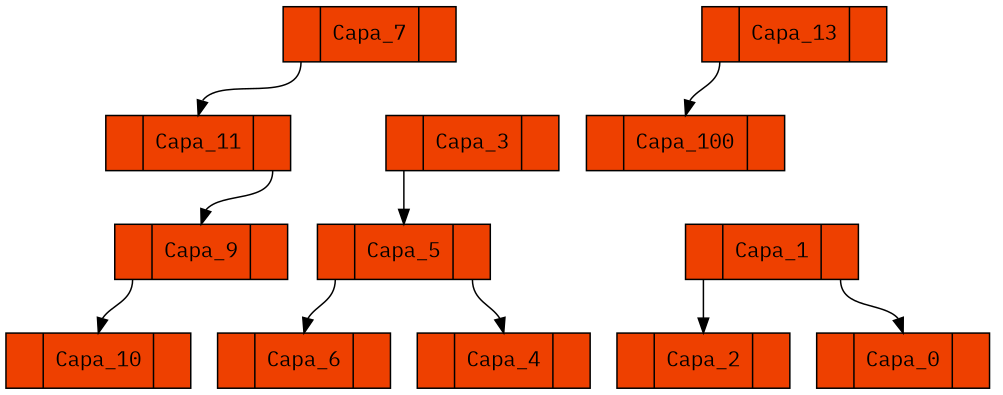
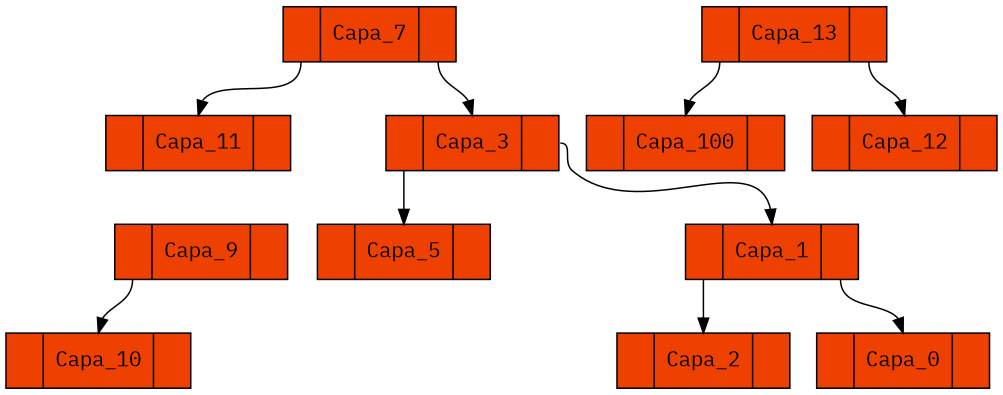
none -> (449, 84)
none -> (905, 143)
none -> (659, 190)
(244, 196) -> none
(304, 361) -> none
(504, 361) -> none
